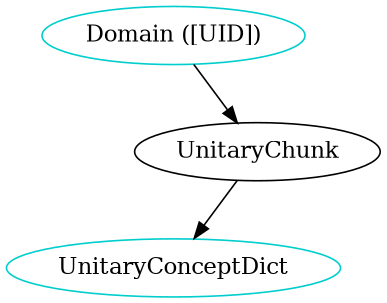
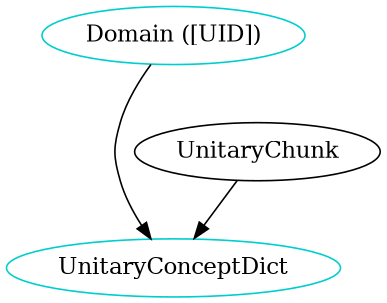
(211, 87) -> (116, 143)
